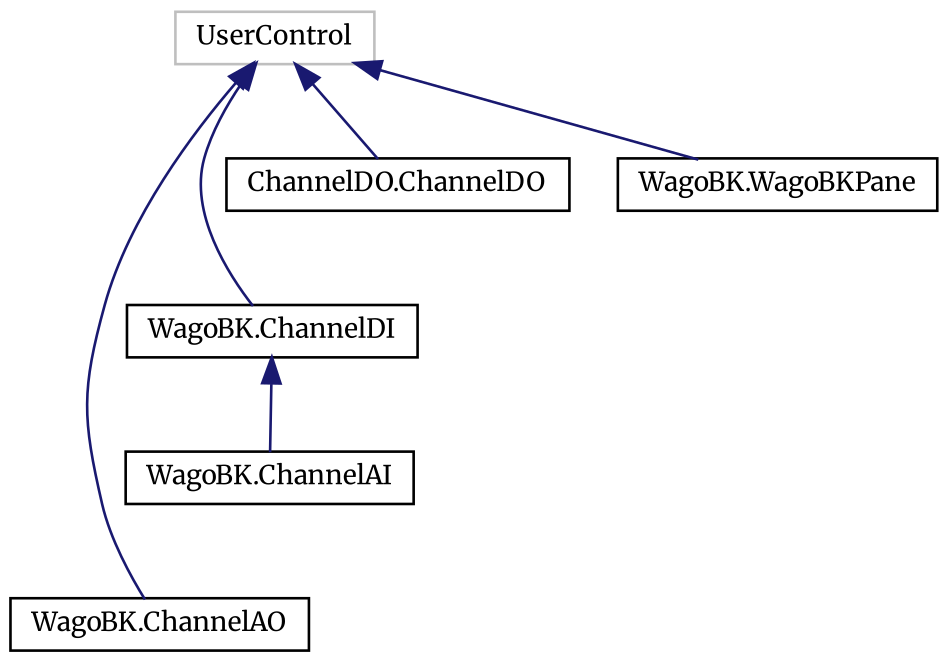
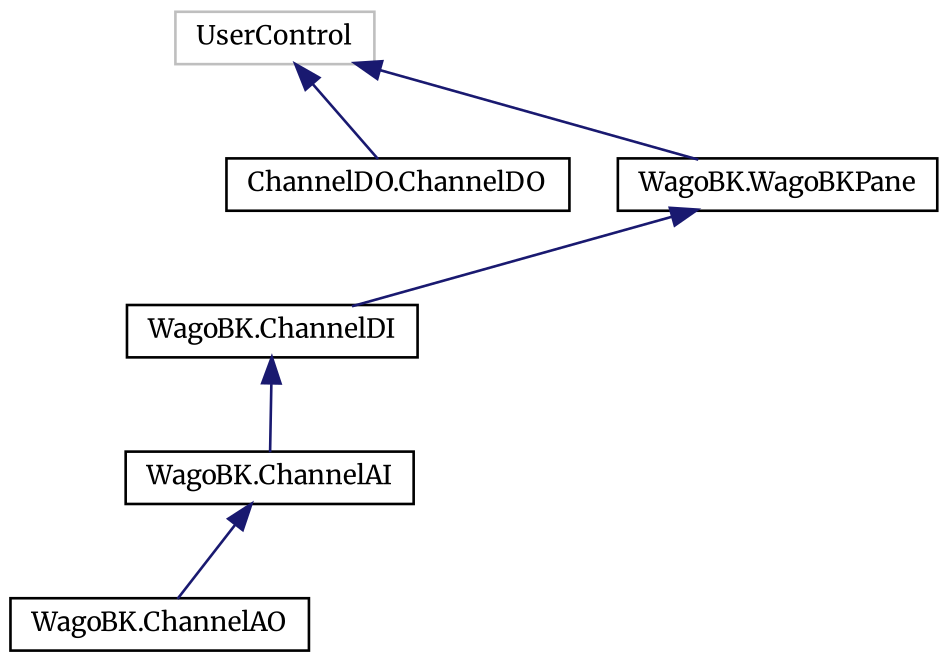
(202, 197) -> (512, 262)
(99, 328) -> (206, 562)
